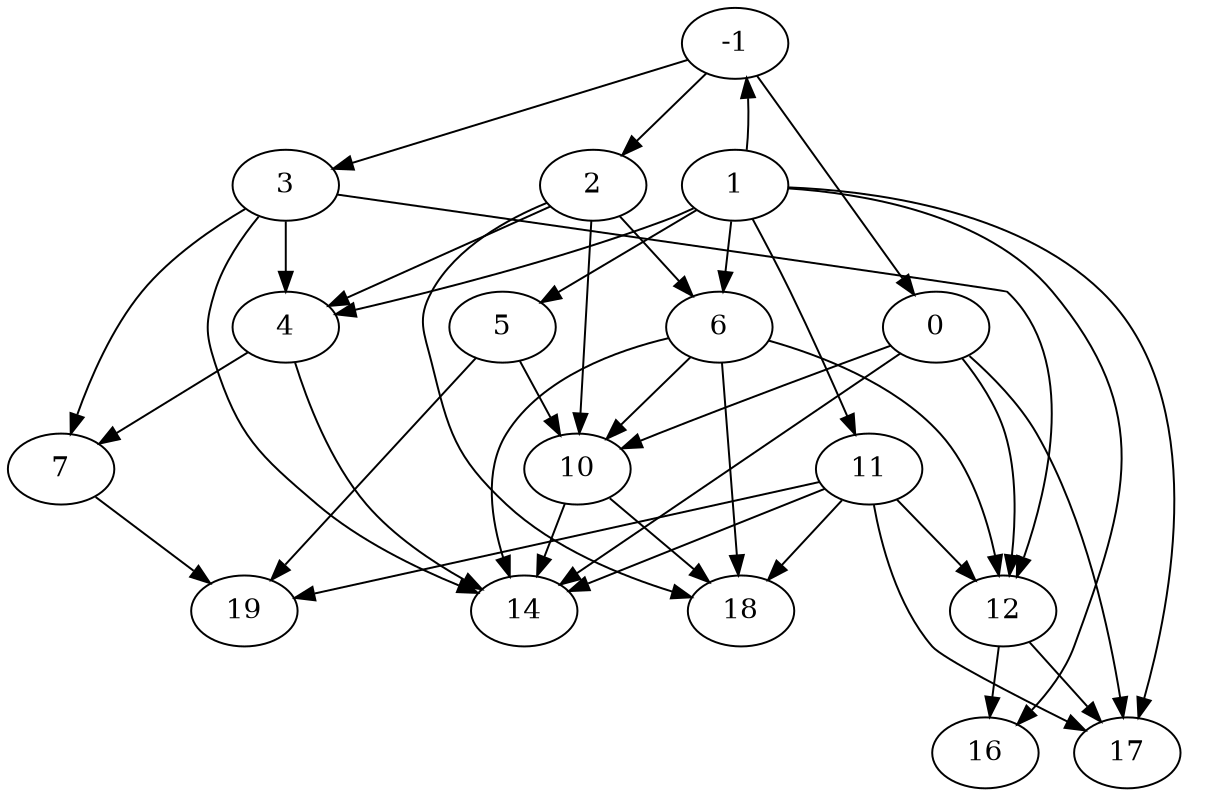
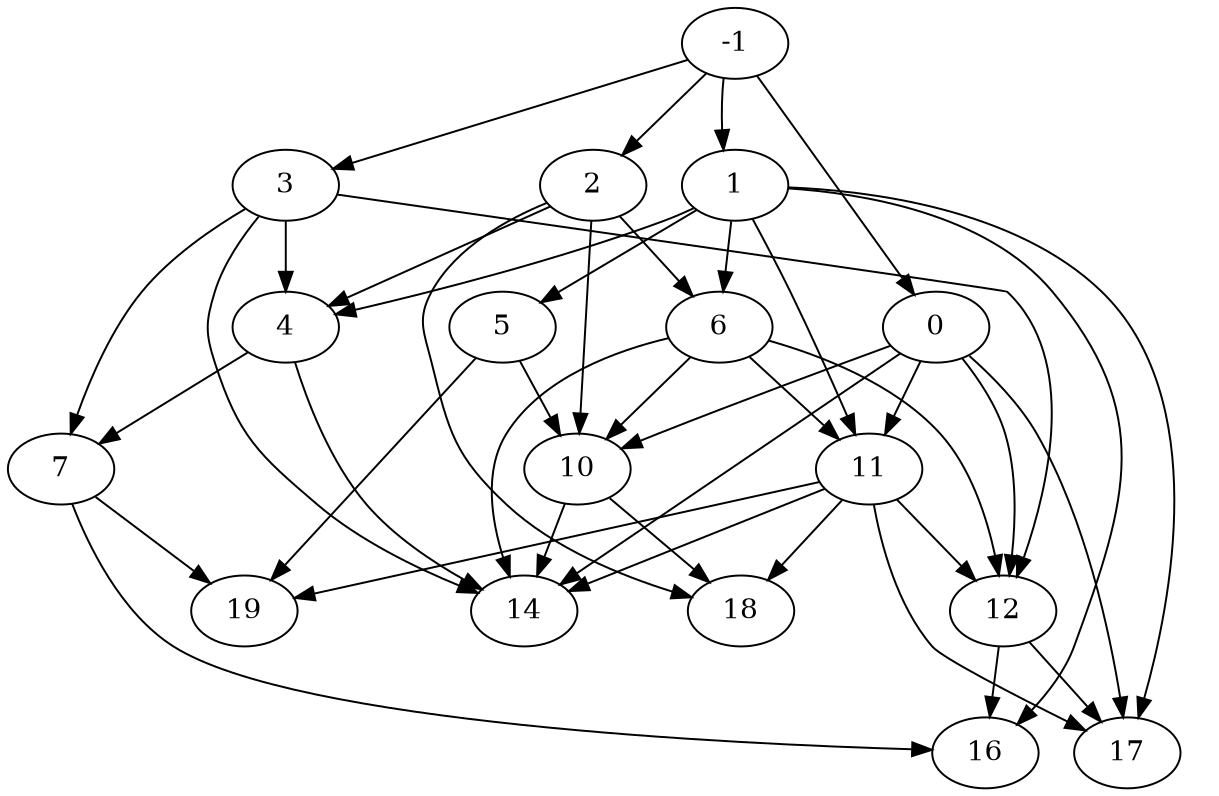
(748, 124) -> (722, 104)
none -> (907, 389)
(729, 454) -> (792, 396)
none -> (449, 716)
